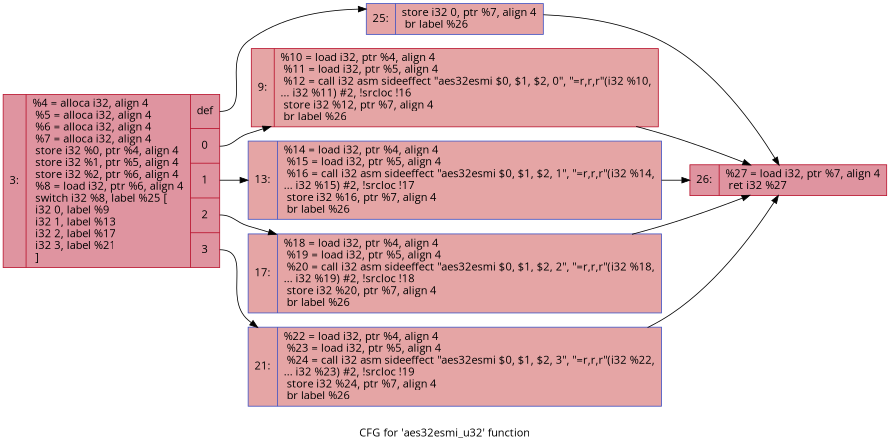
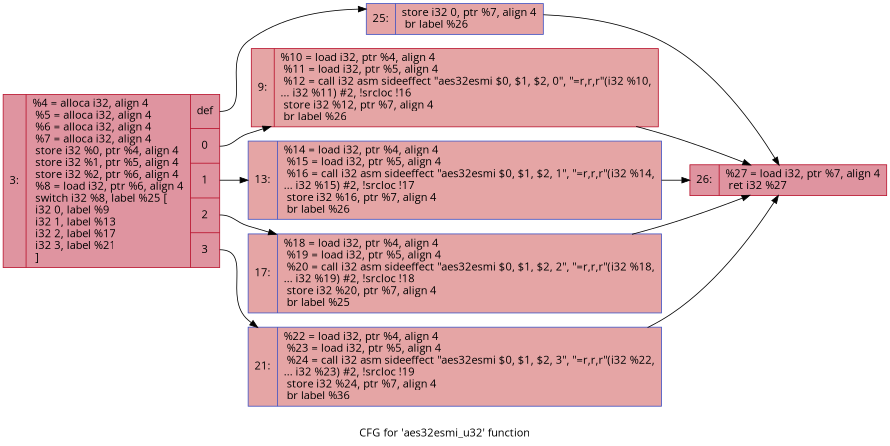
(317, 303) -> (317, 303)
(317, 396) -> (317, 396)
